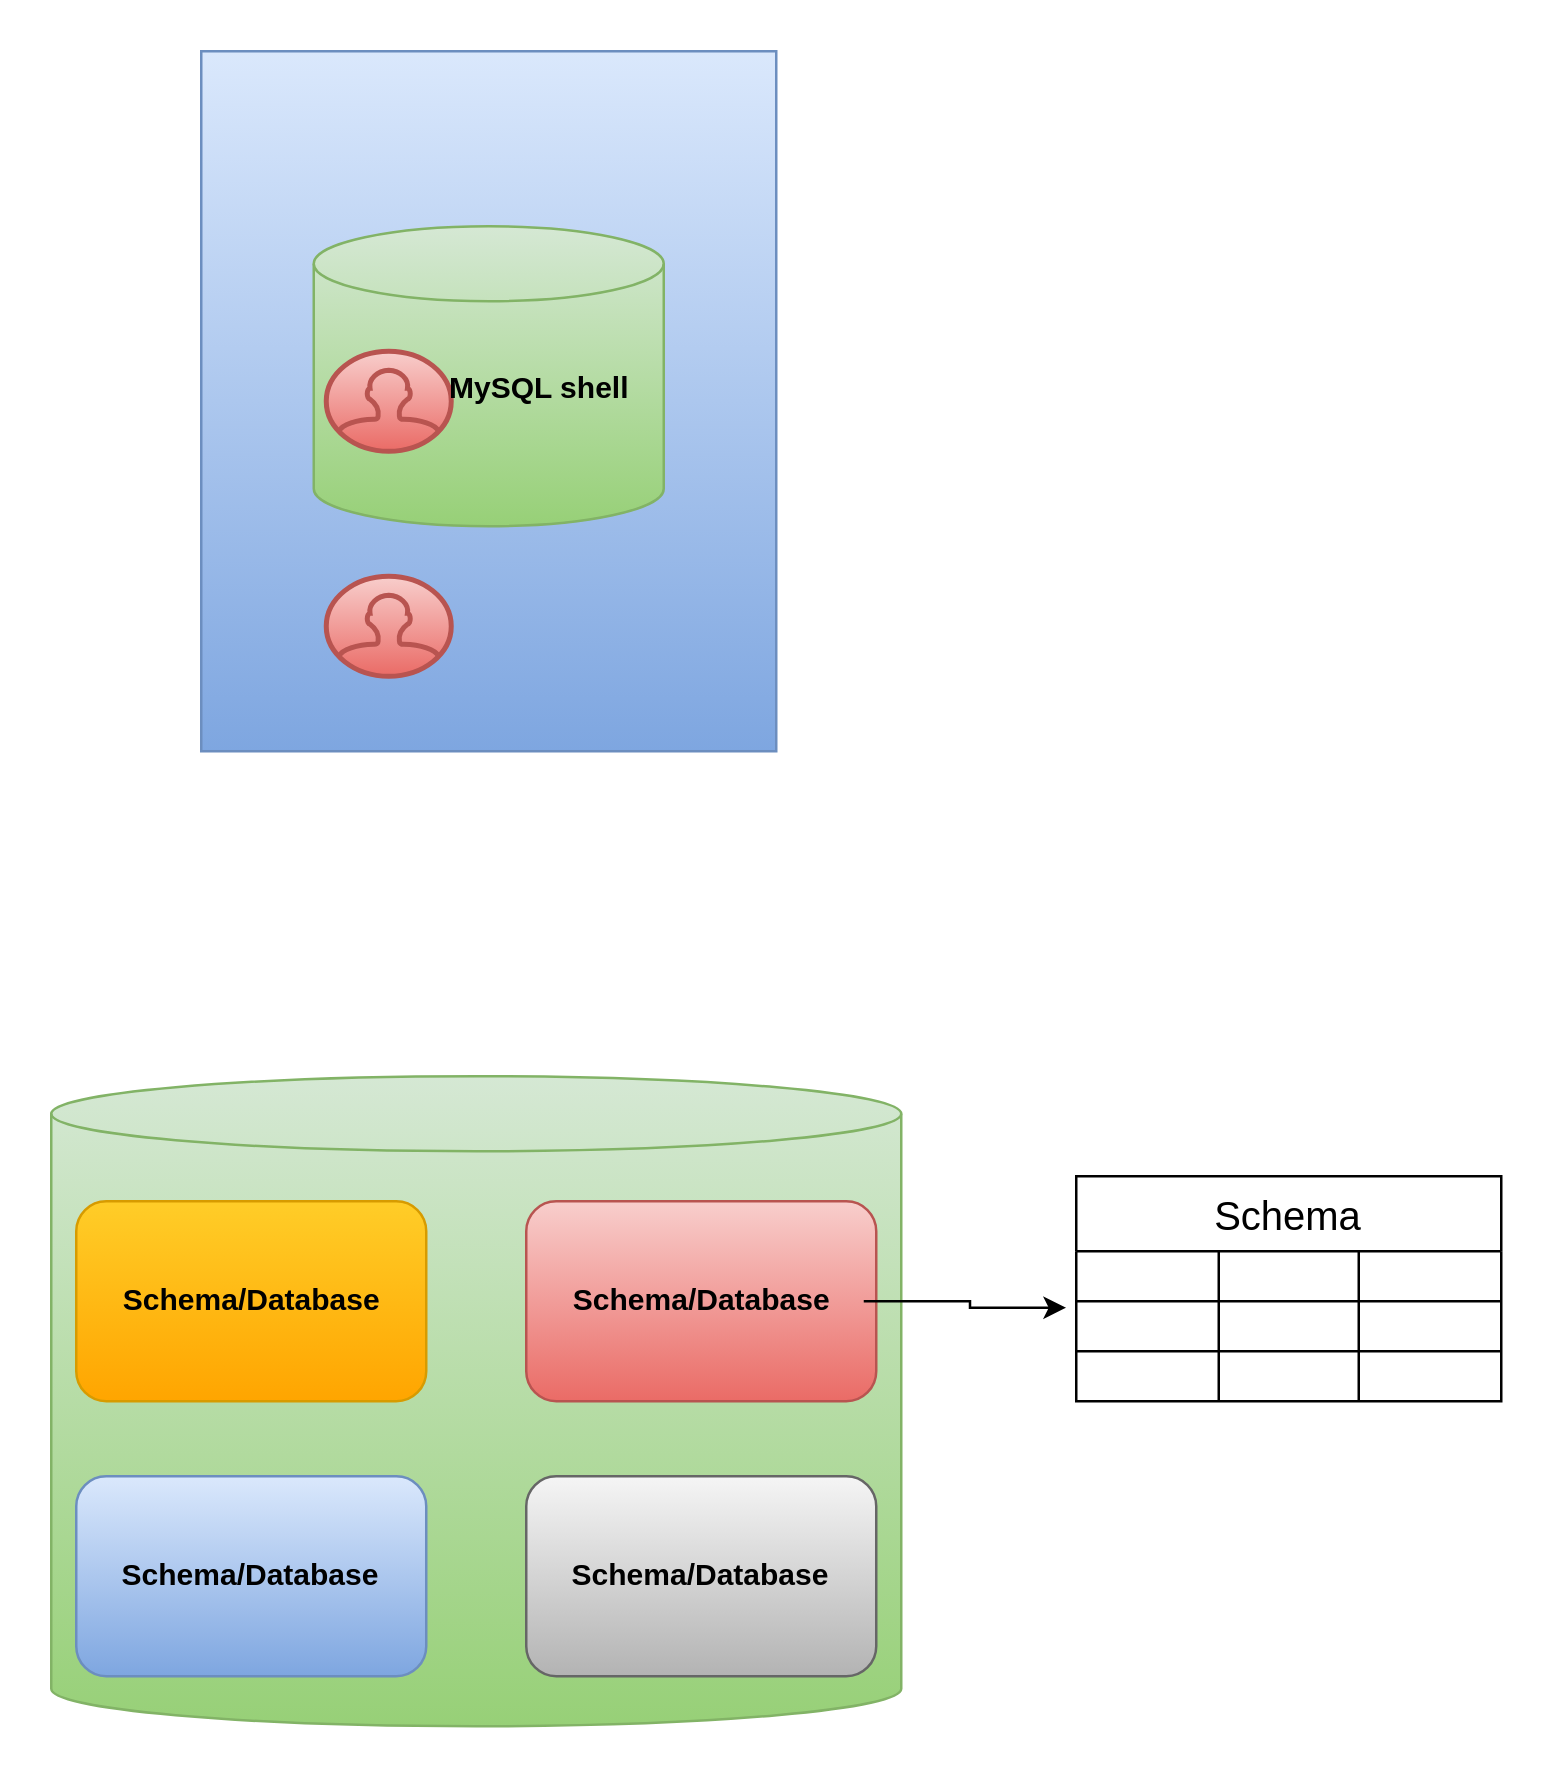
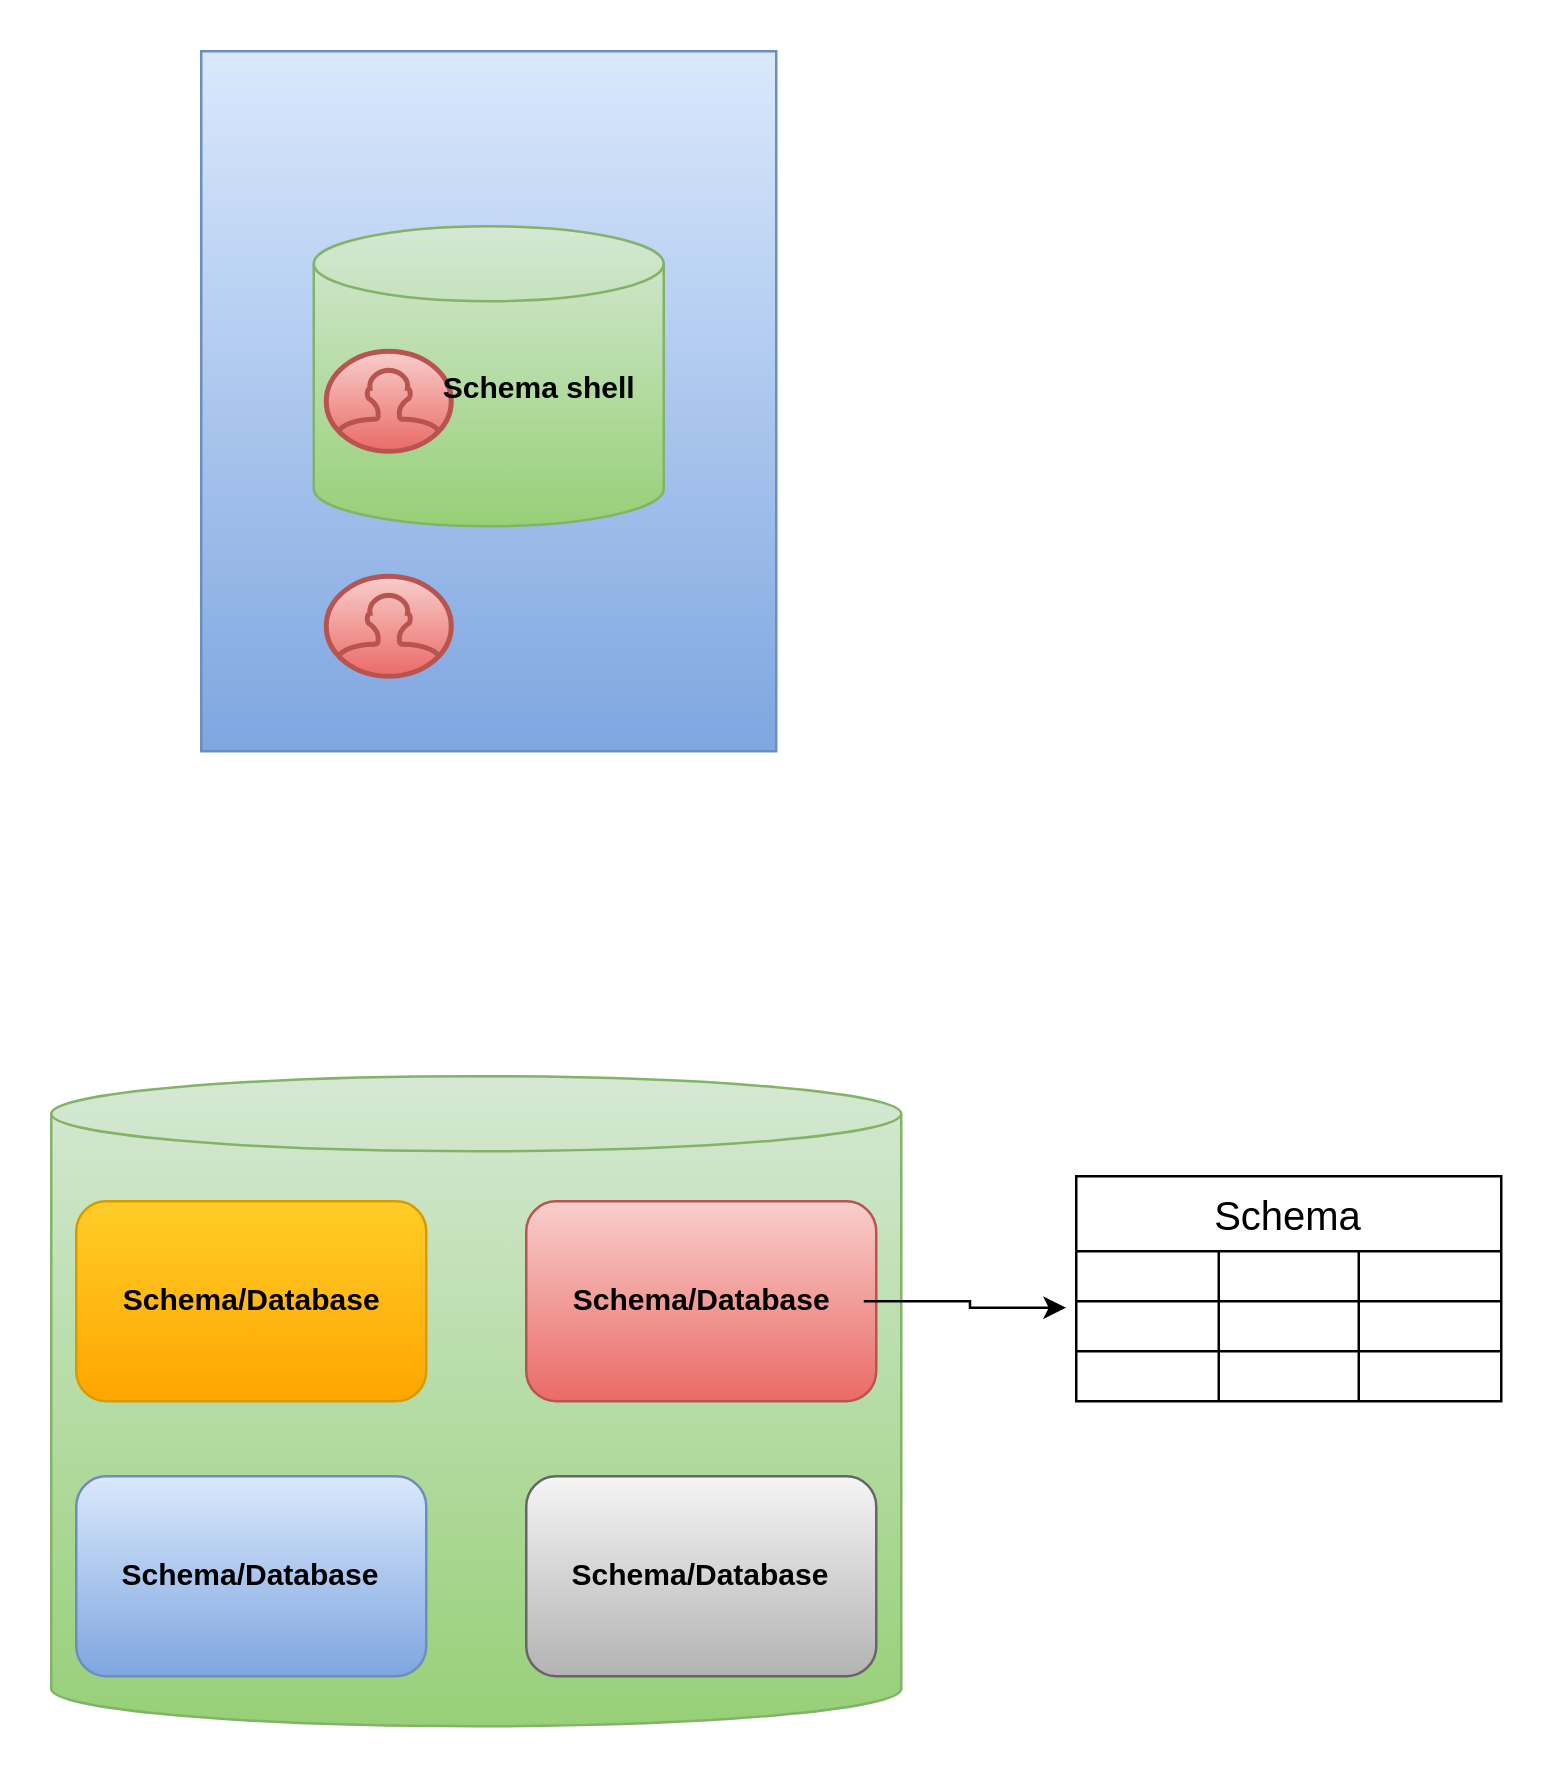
(540, 389) -> (540, 389)
